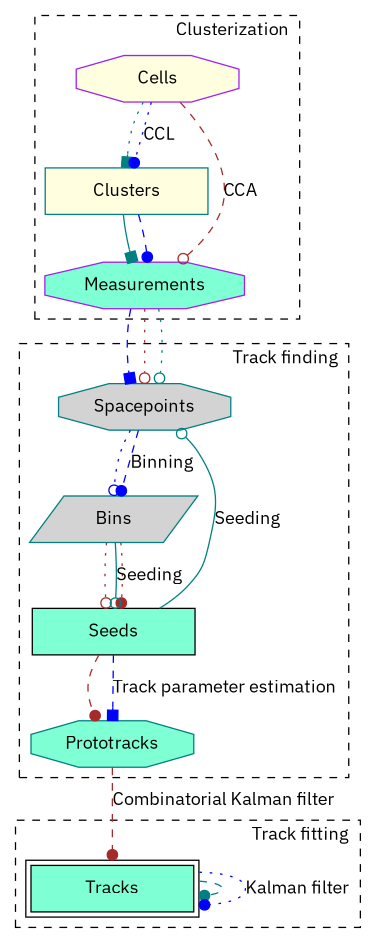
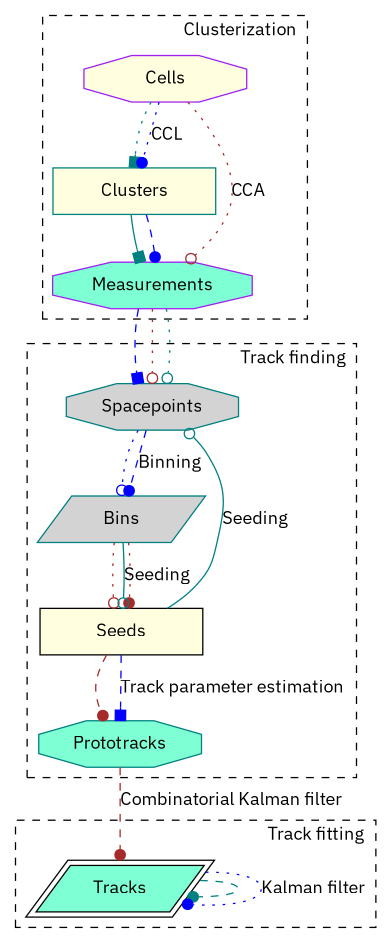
(223, 179) -> (231, 179)
(114, 632) -> (121, 632)
(112, 889) -> (120, 889)
